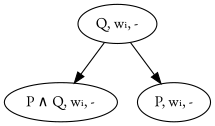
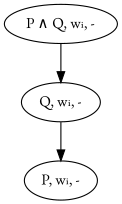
(93, 58) -> (61, 58)
